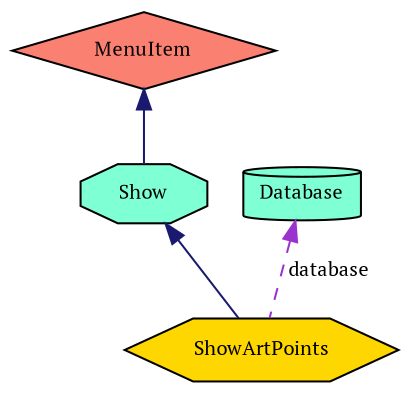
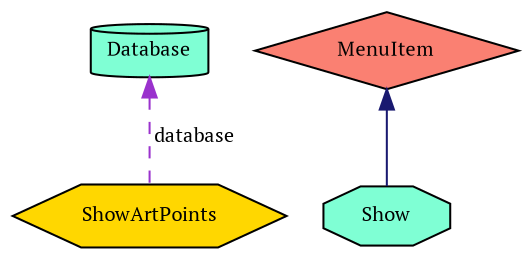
(208, 279) -> none
